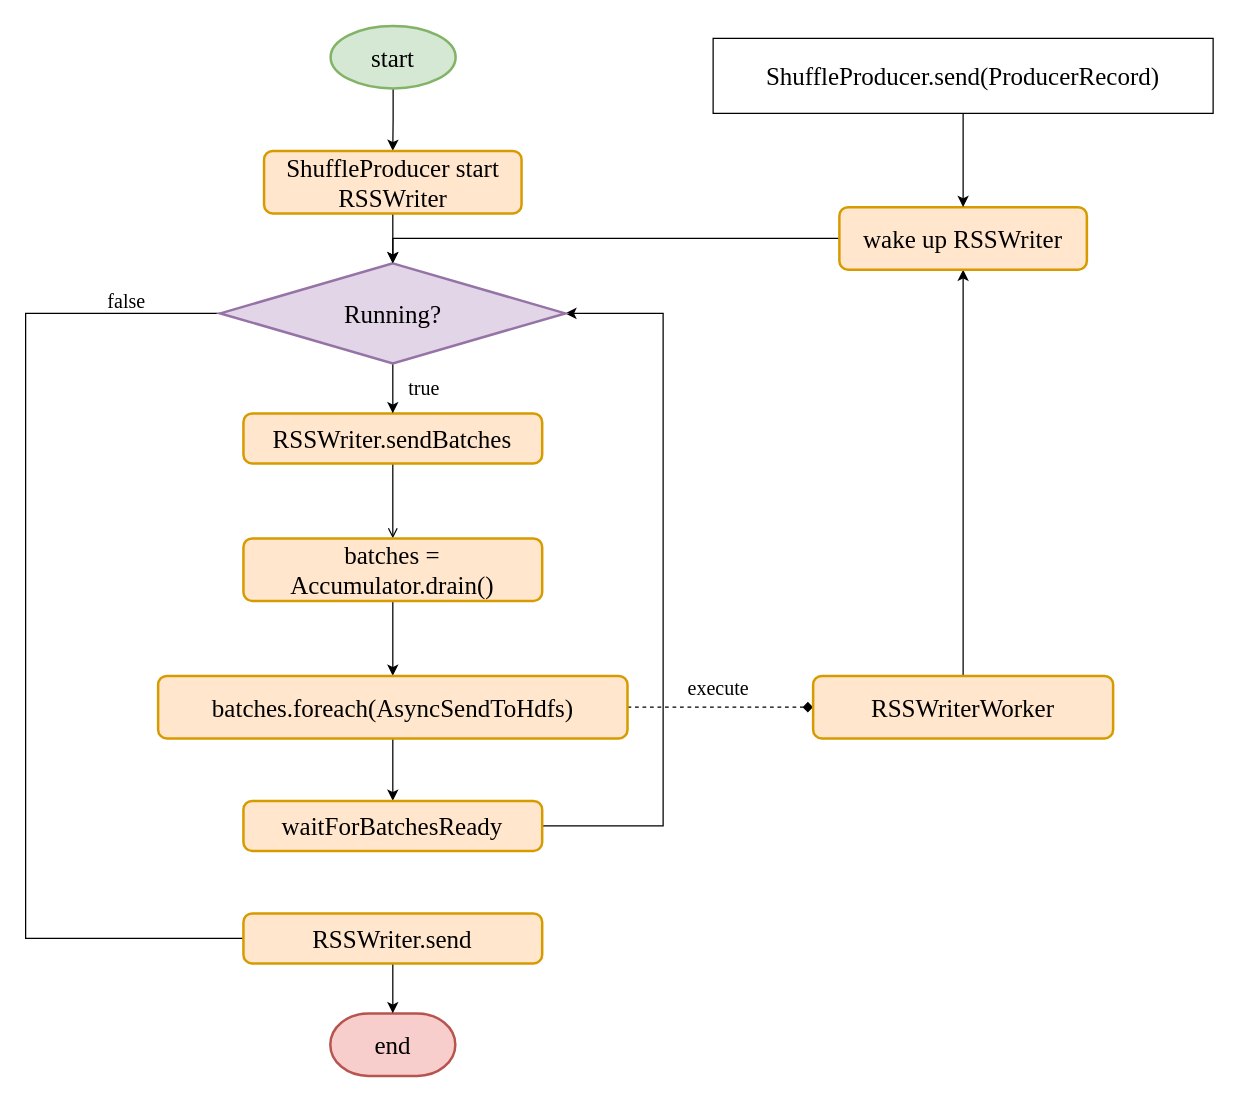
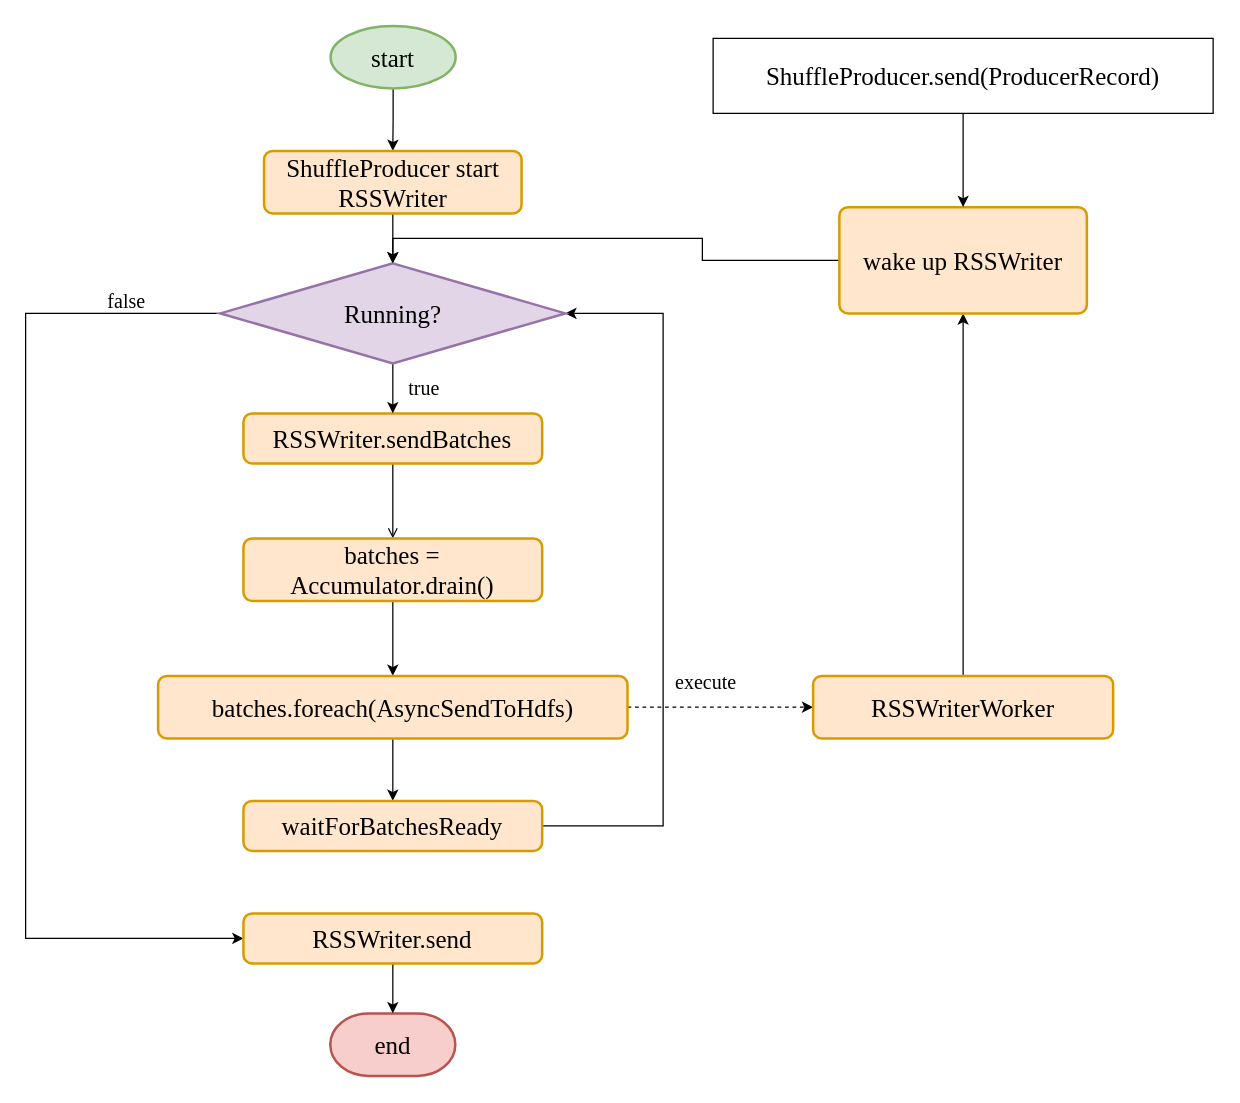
(963, 238) -> (963, 260)
(719, 688) -> (706, 682)
(802, 707) -> (803, 707)
(237, 938) -> (233, 938)
